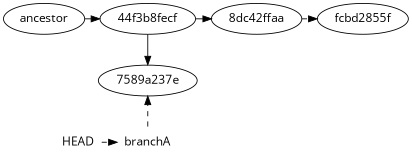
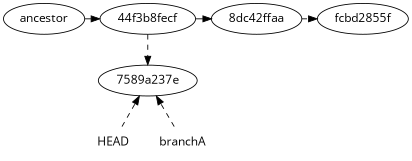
(148, 45) -> (148, 45)
(105, 142) -> (129, 115)
